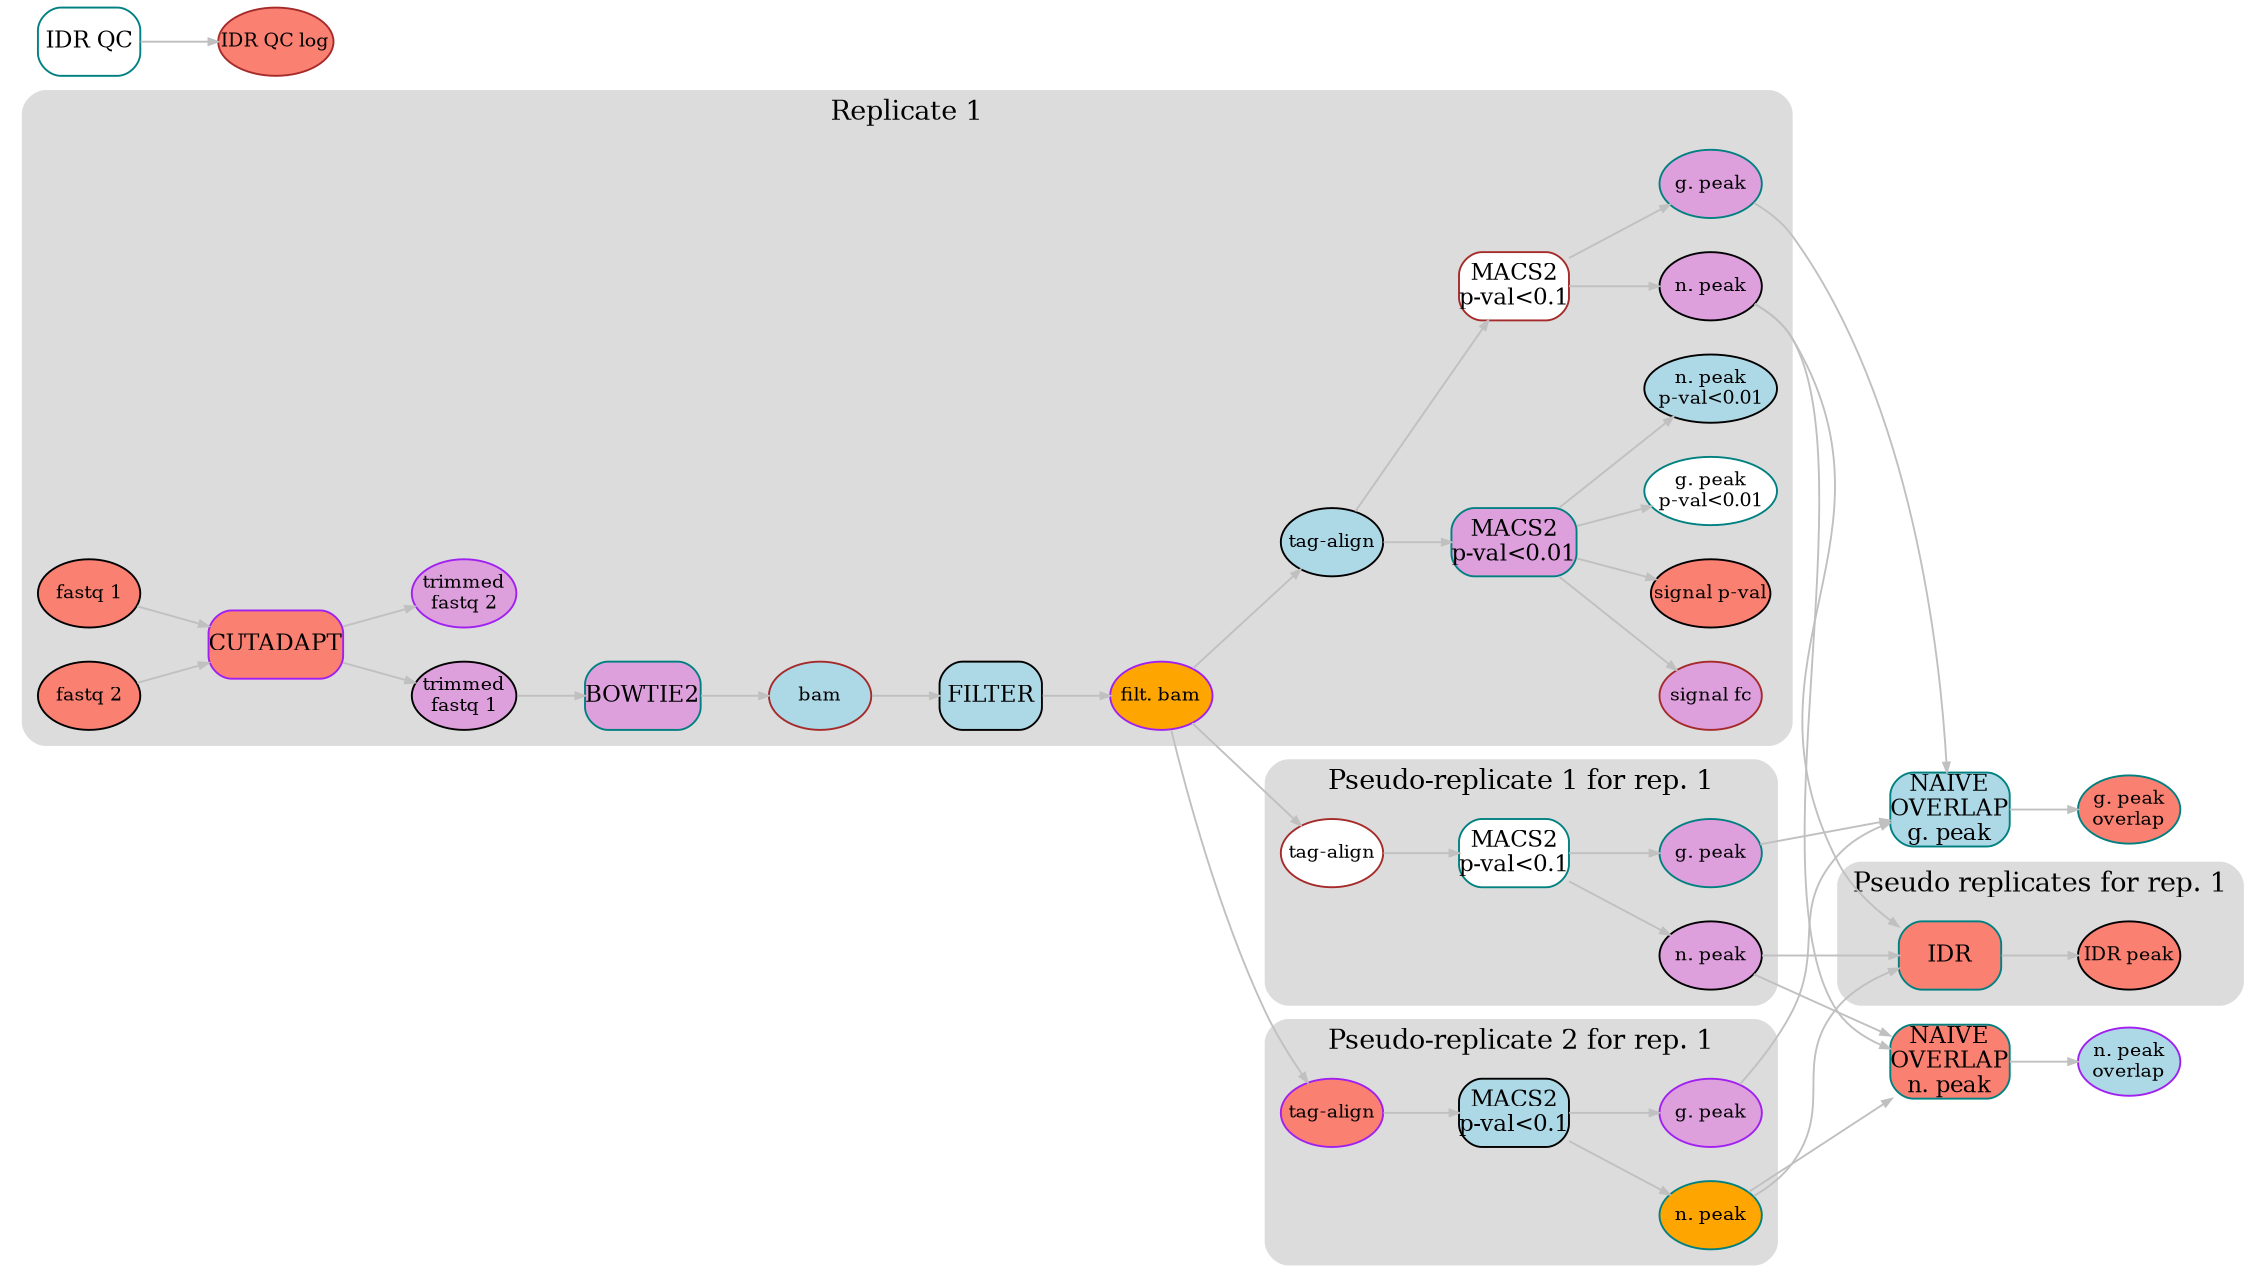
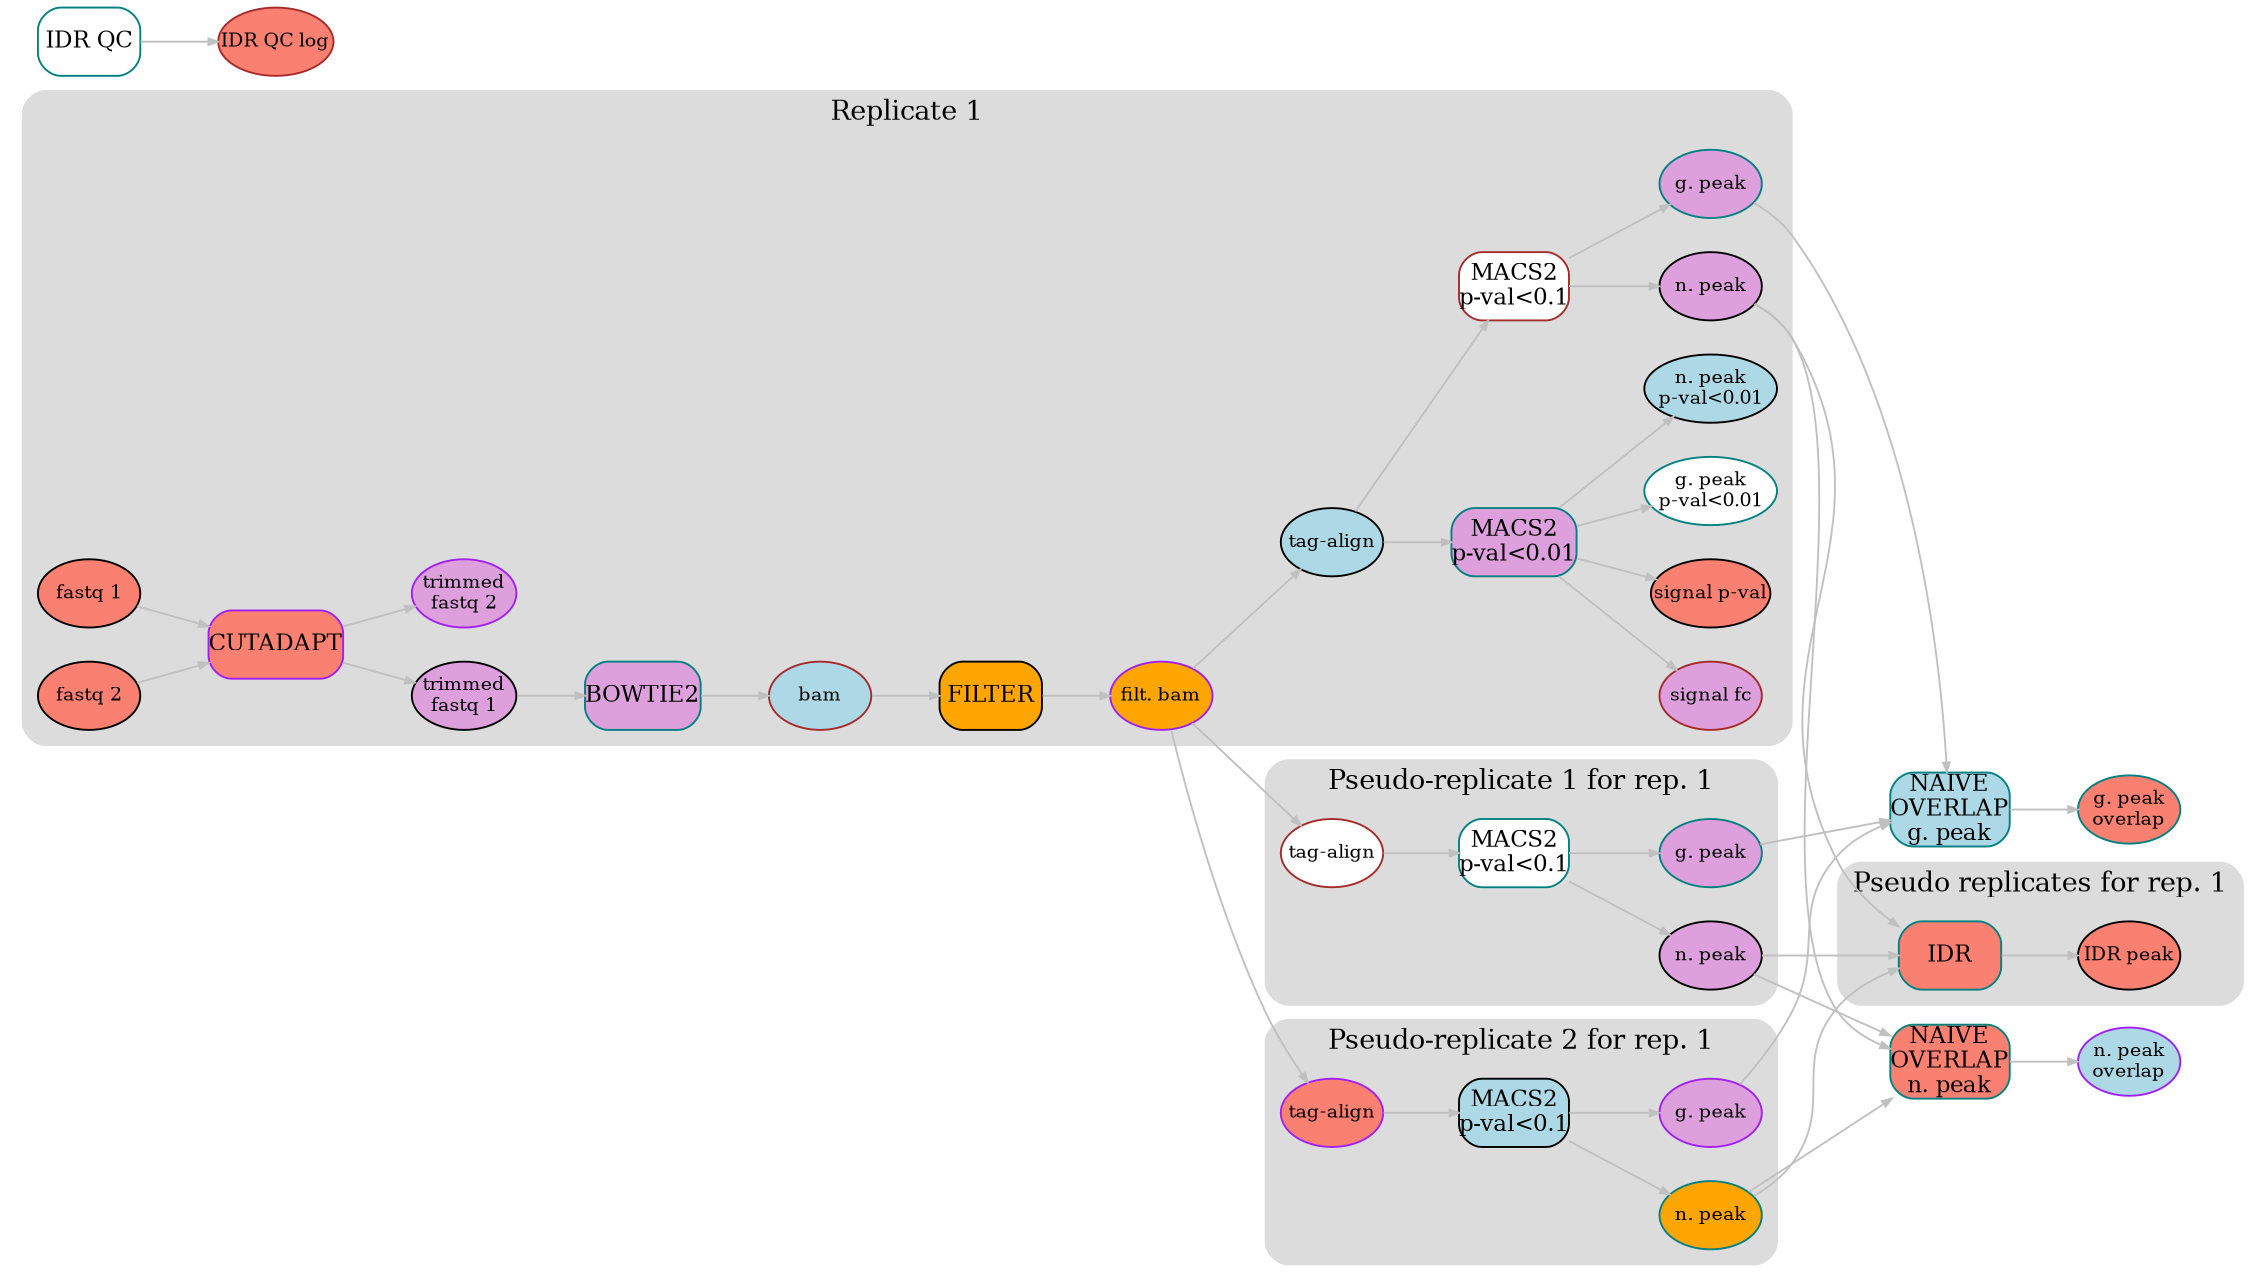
(991, 696) -> (991, 696)
